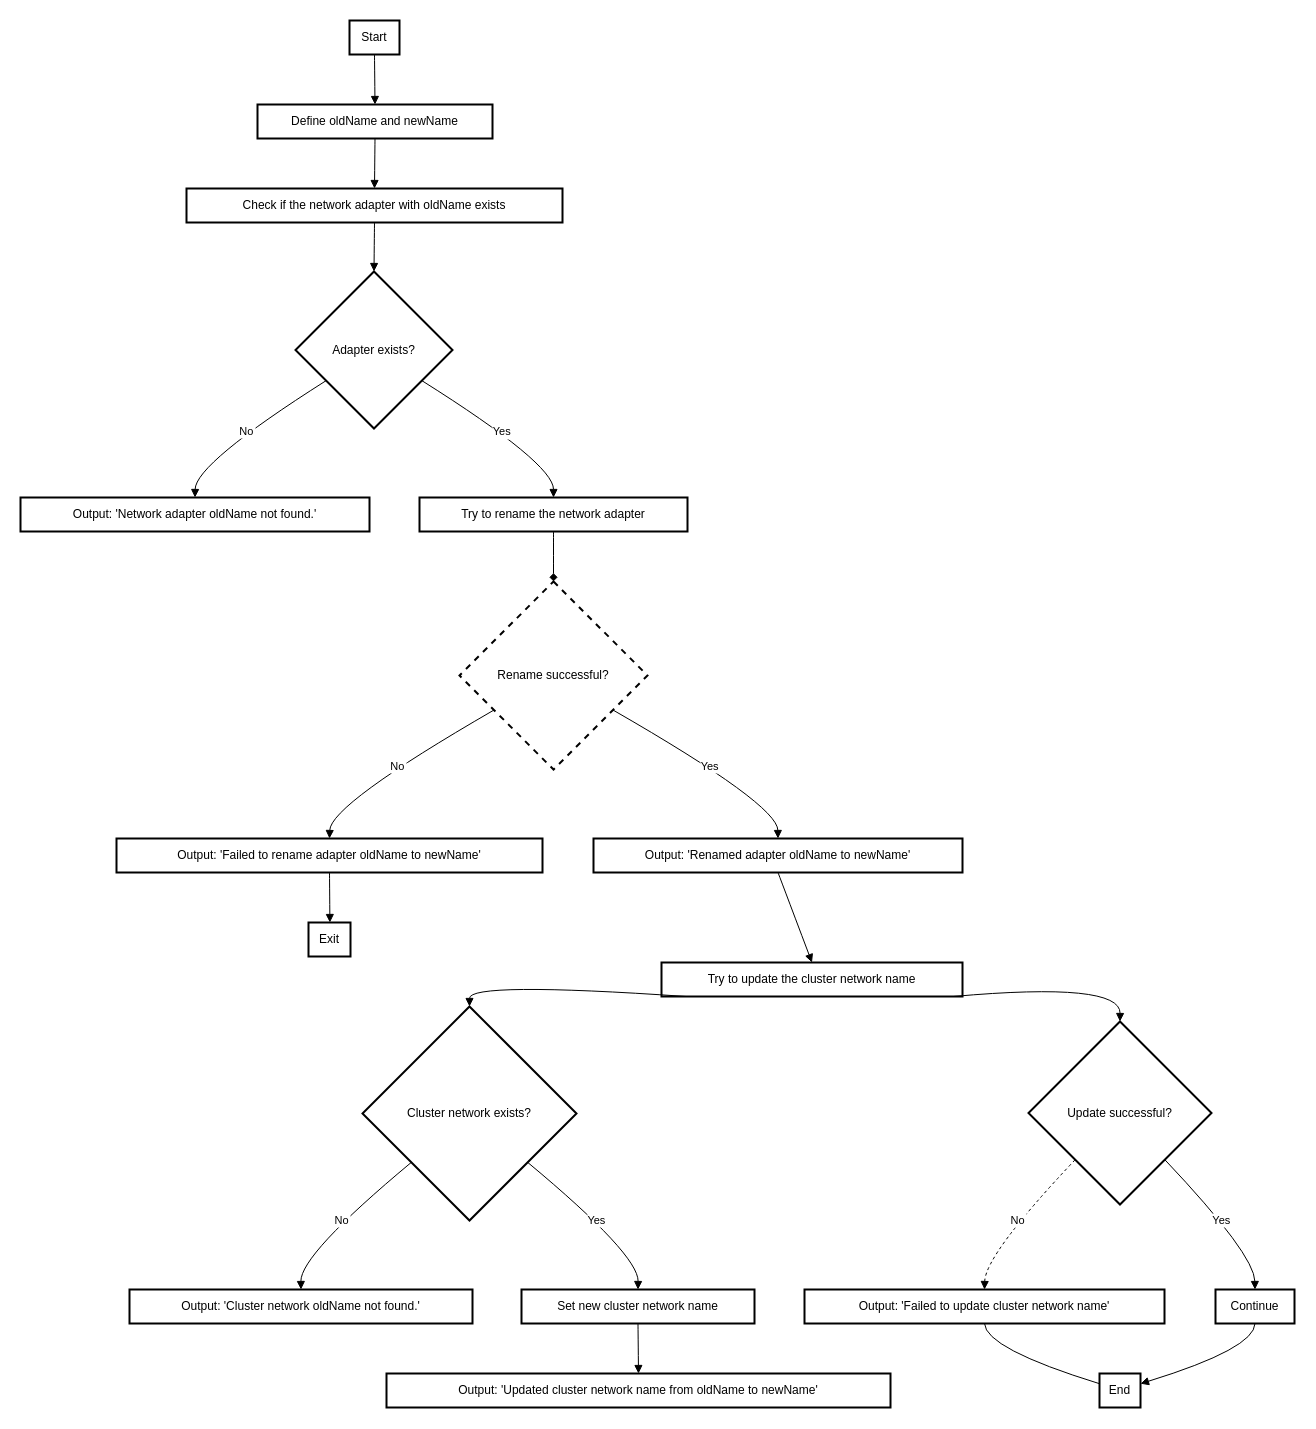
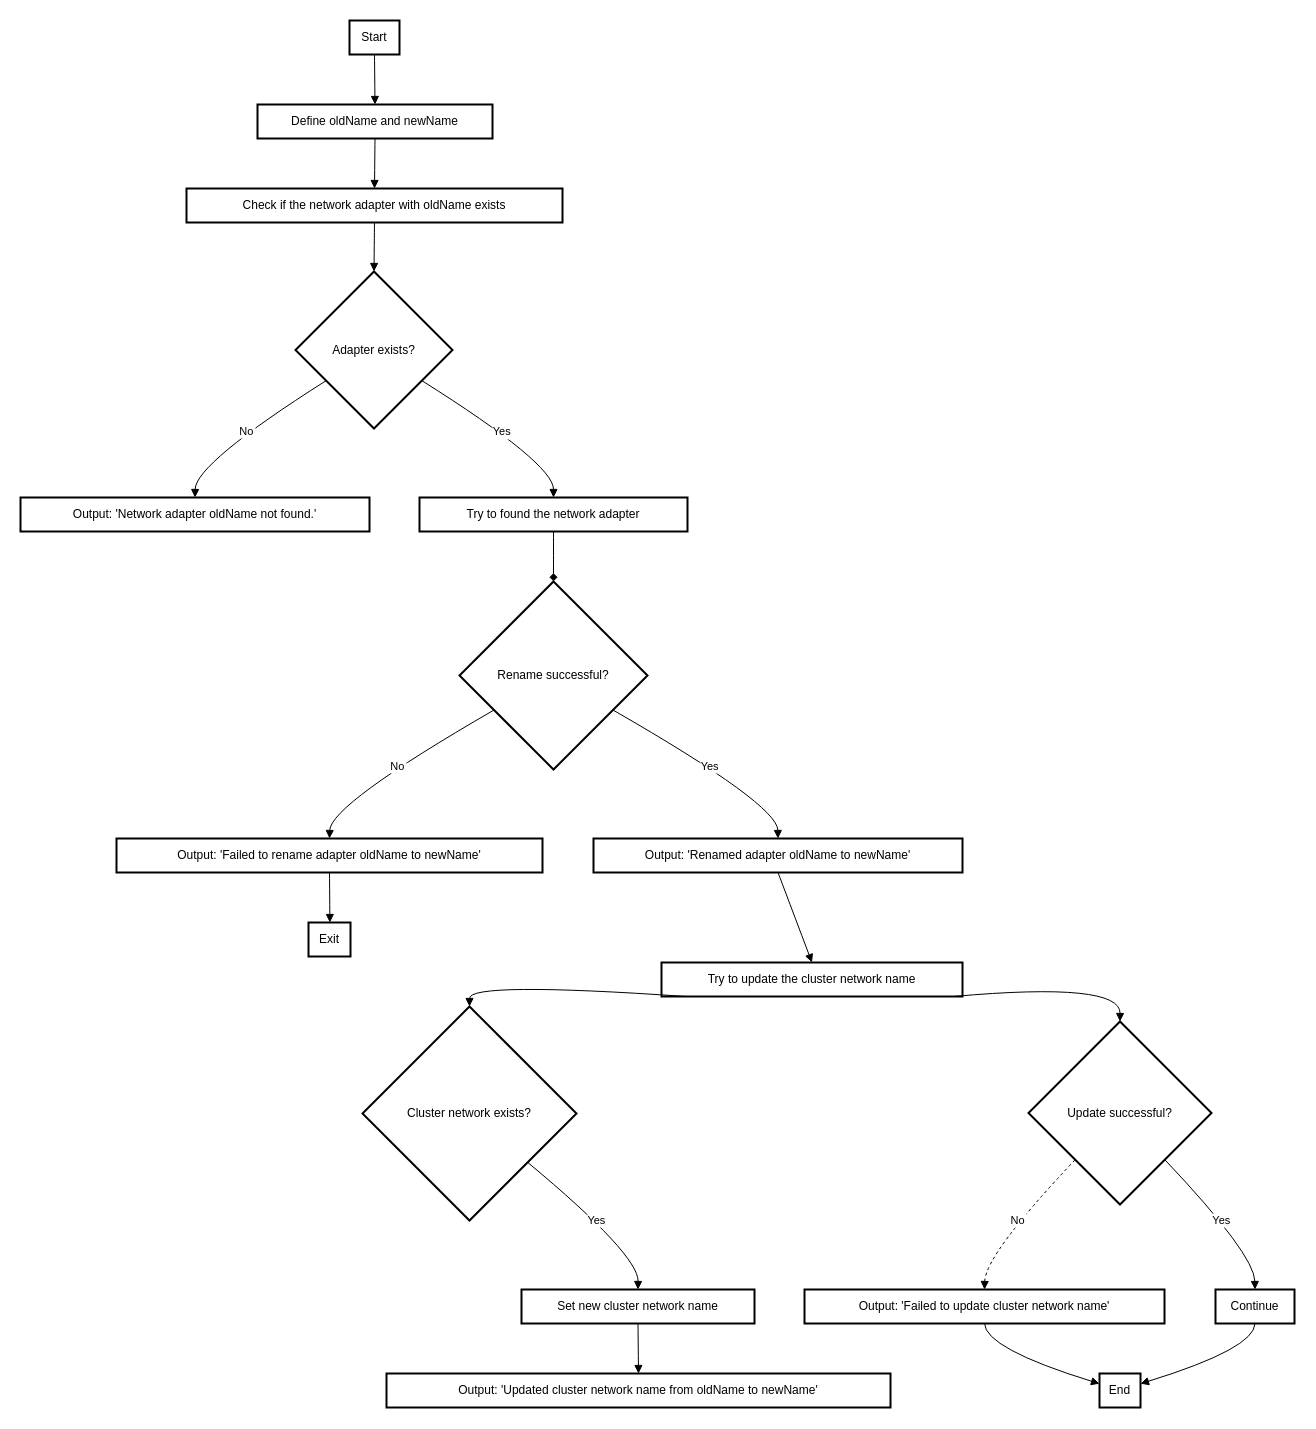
(554, 515) -> (554, 515)
(554, 676) -> (554, 676)
(350, 1216) -> none
(301, 1307) -> none
(1094, 1382) -> (1090, 1381)
